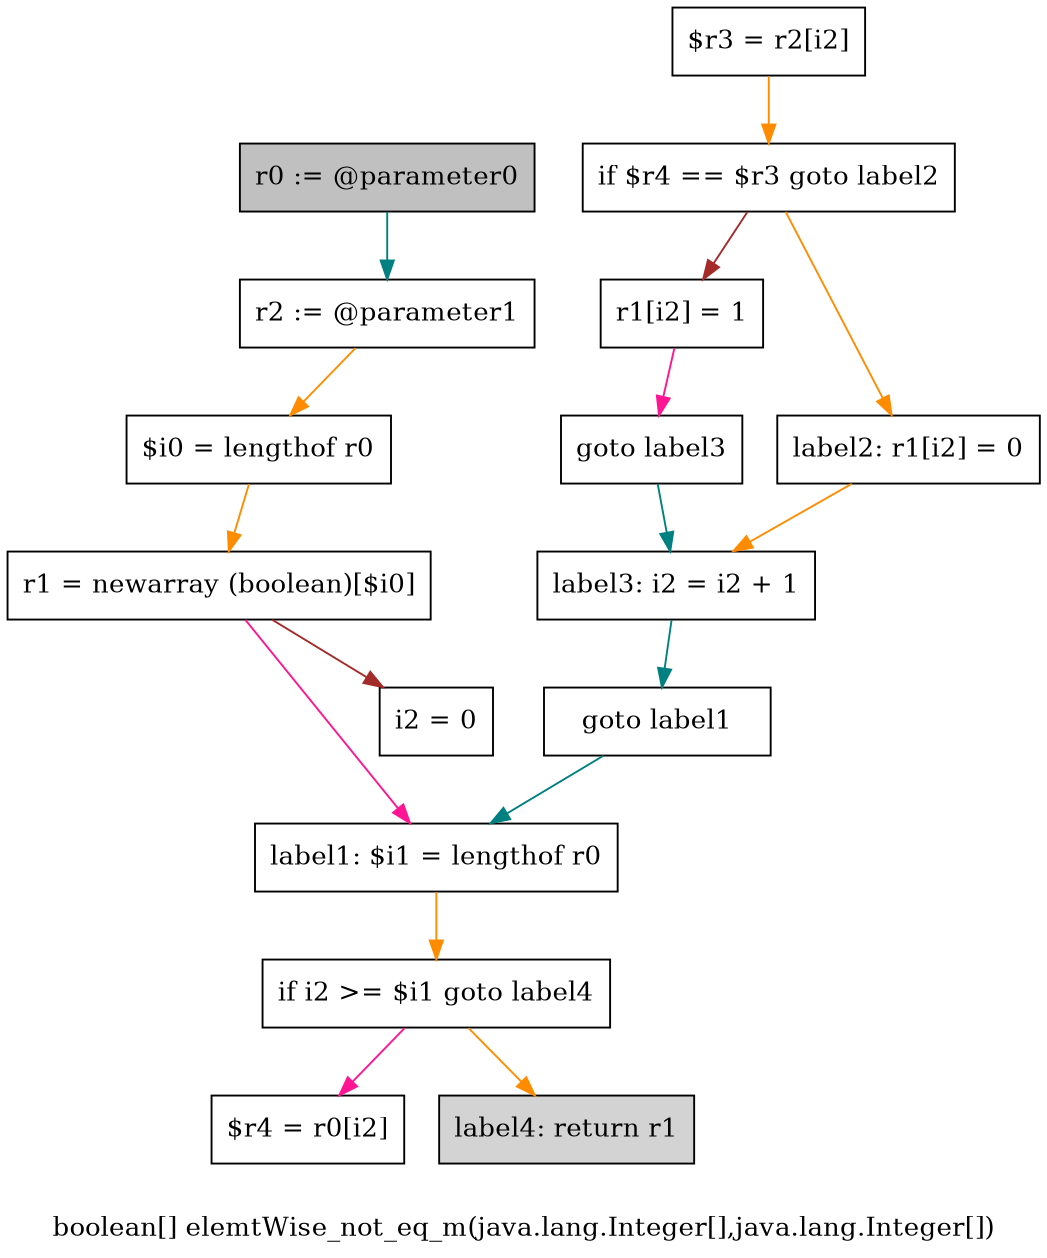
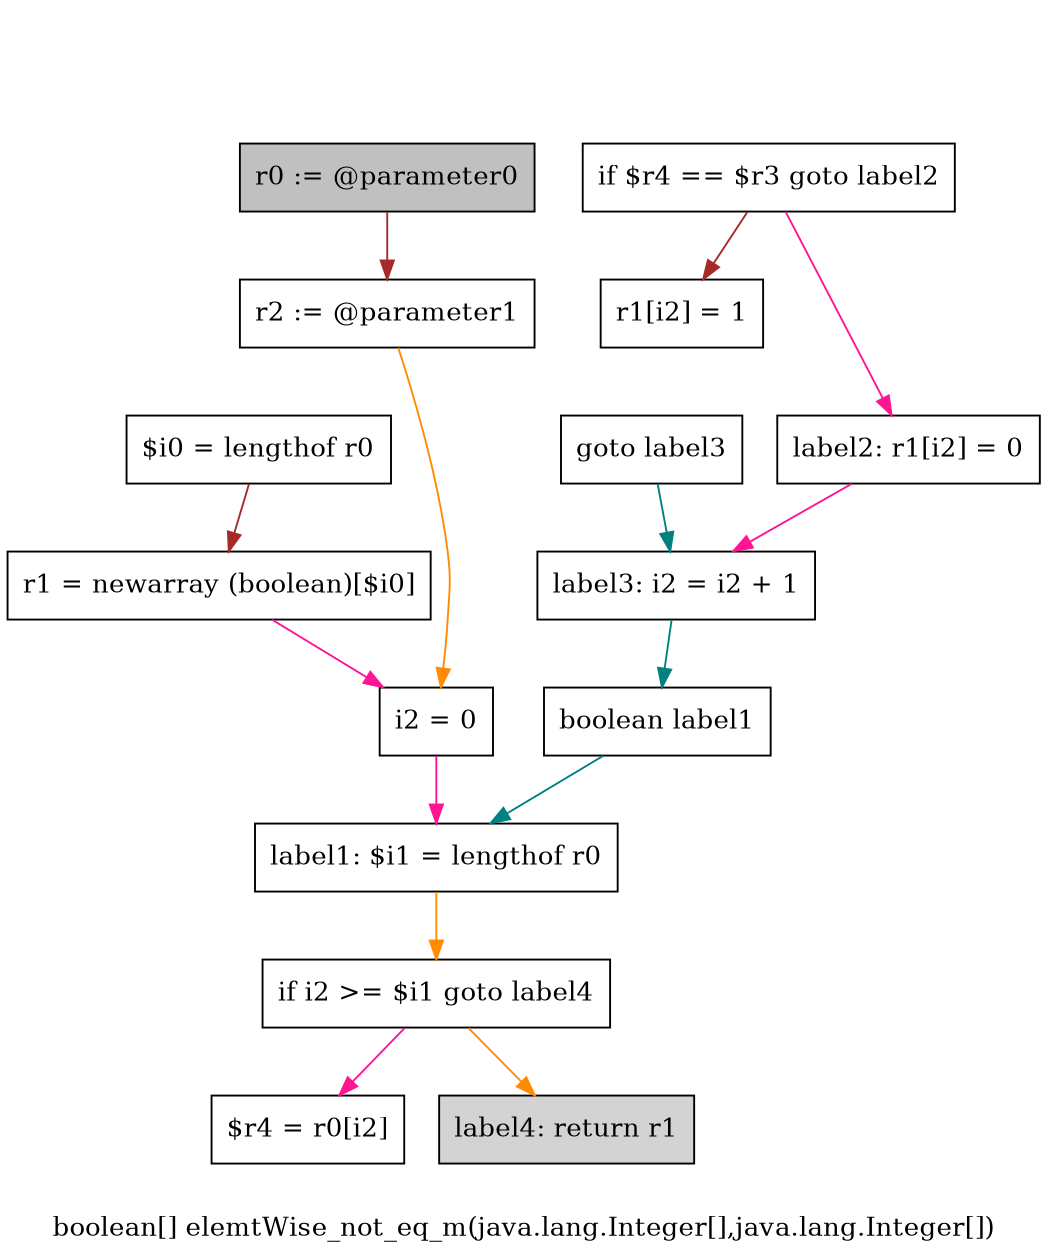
(769, 42) -> none
(387, 236) -> (387, 236)
(834, 305) -> (834, 305)
(669, 372) -> none
(329, 375) -> (440, 506)
(242, 509) -> (242, 509)
(801, 513) -> (801, 513)
(319, 648) -> (319, 648)
(322, 714) -> (436, 780)
(657, 722) -> (657, 722)
